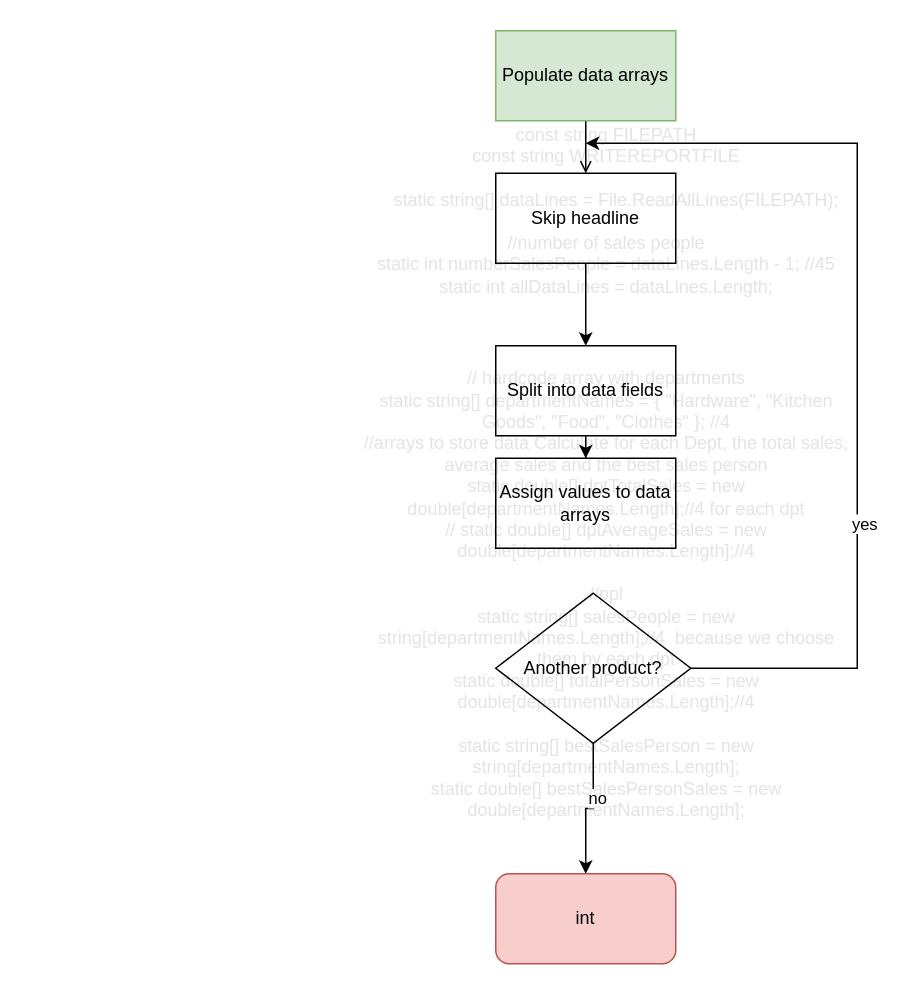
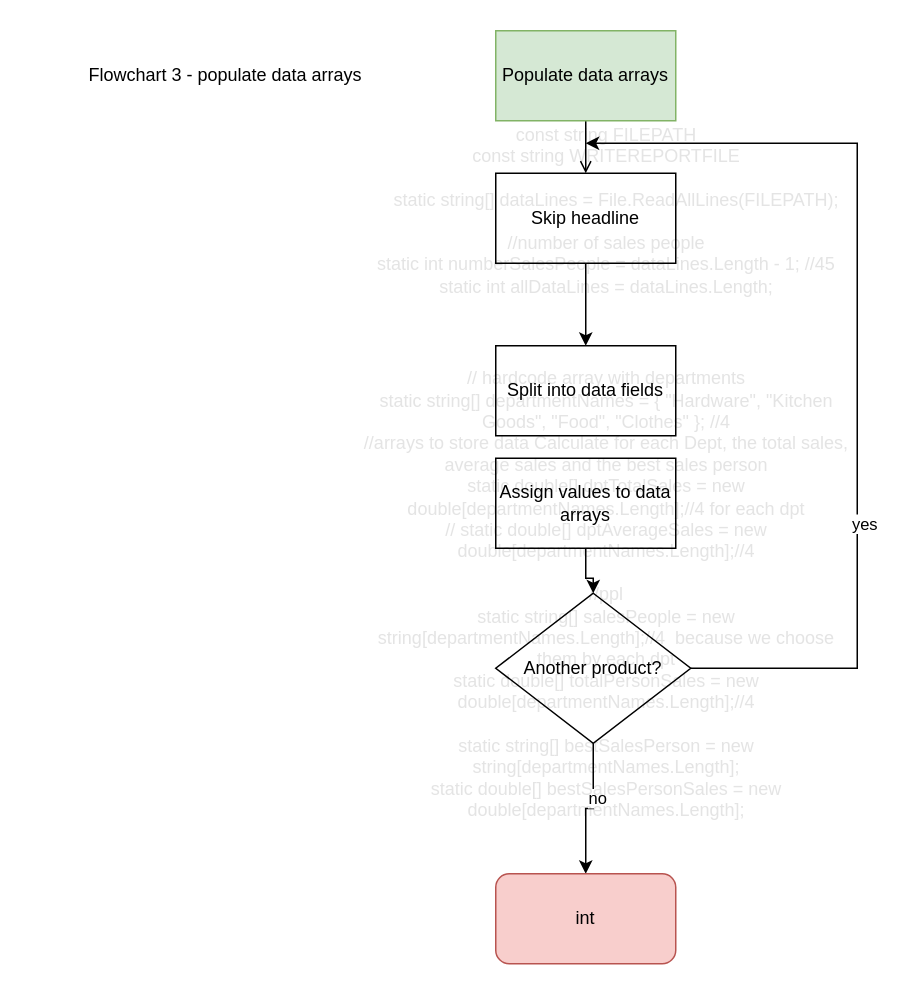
none -> (226, 76)
(586, 447) -> none
none -> (586, 569)
